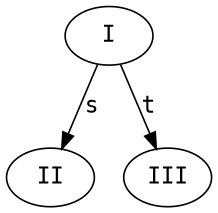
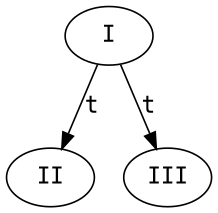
(92, 107) -> (92, 107)
